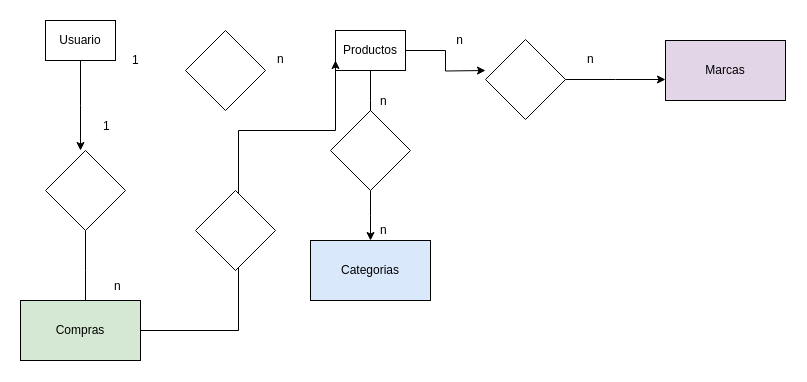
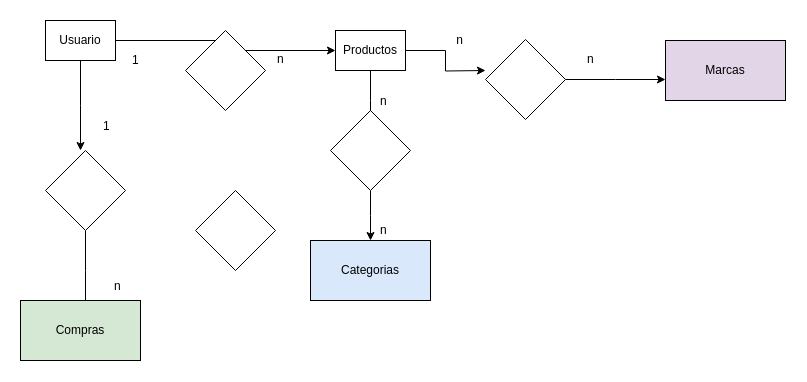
none -> (166, 41)
(287, 131) -> none
